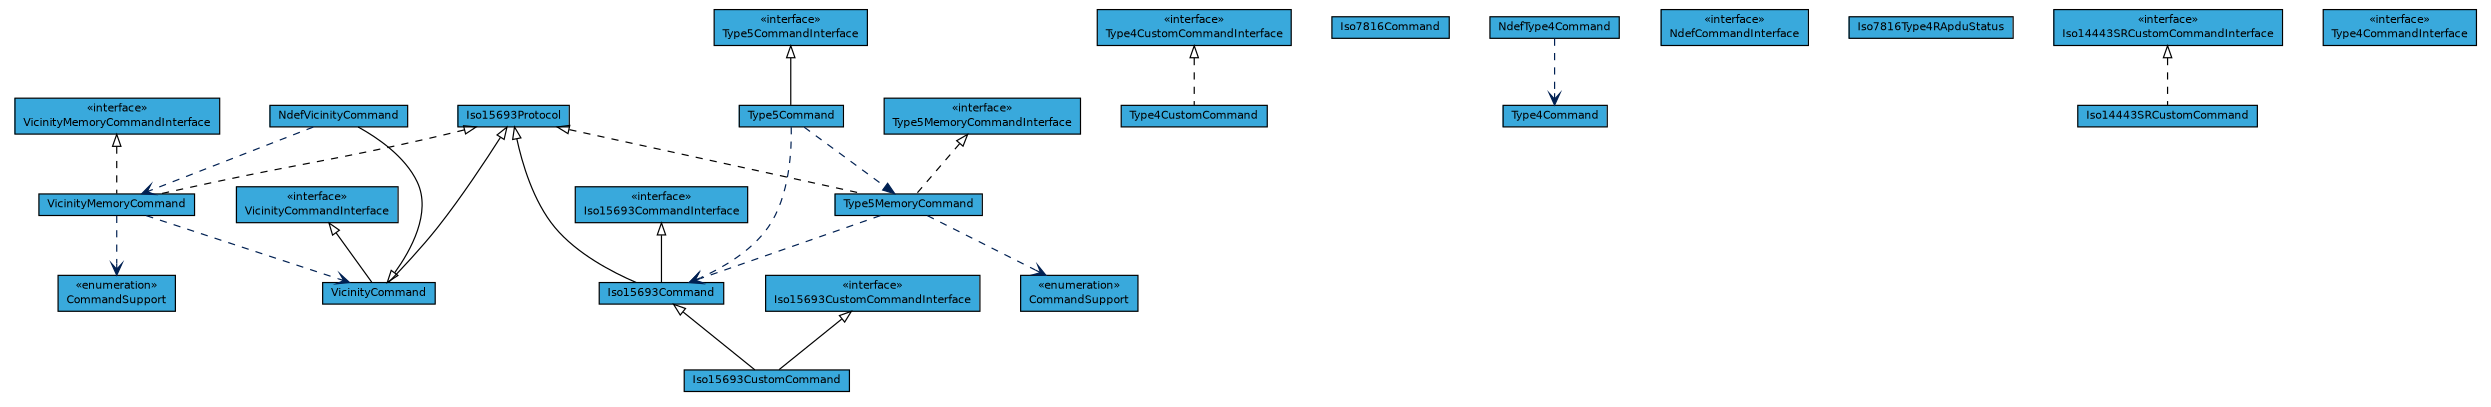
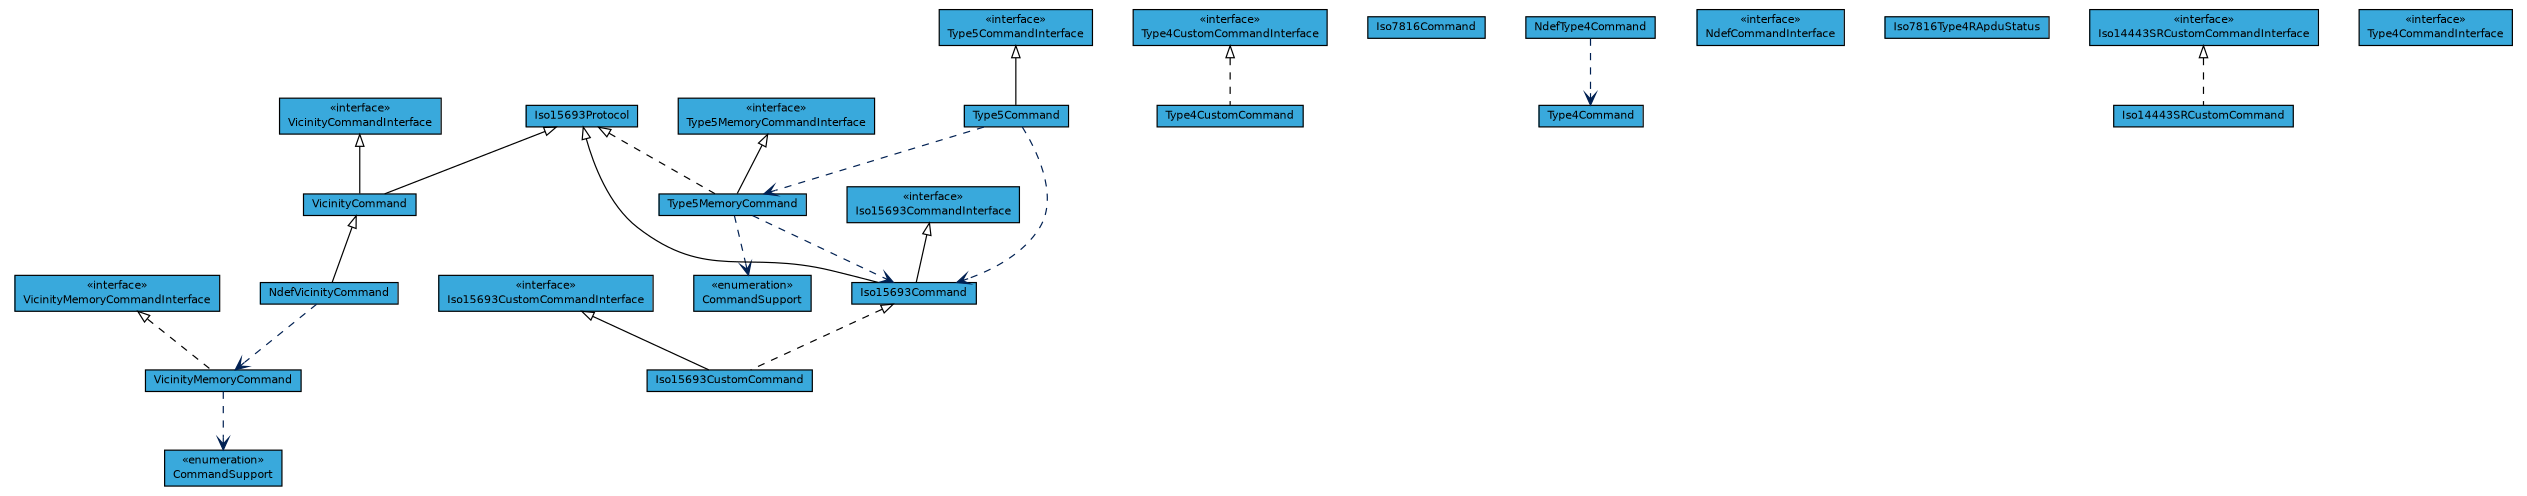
(845, 157) -> (880, 159)
(312, 163) -> none
(938, 169) -> (750, 169)
(242, 247) -> none
(719, 341) -> (816, 340)
